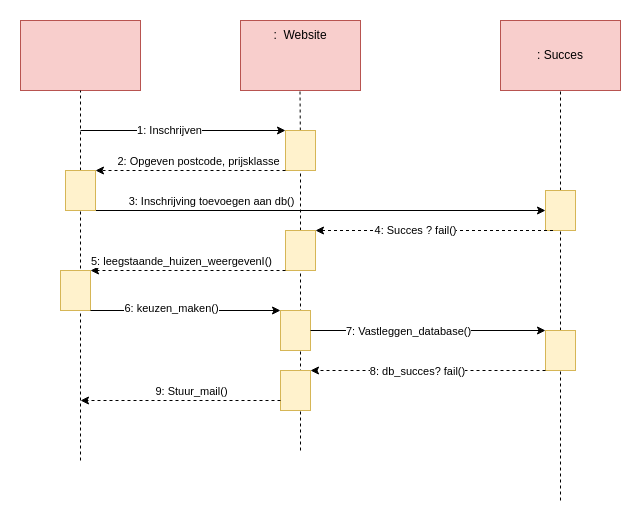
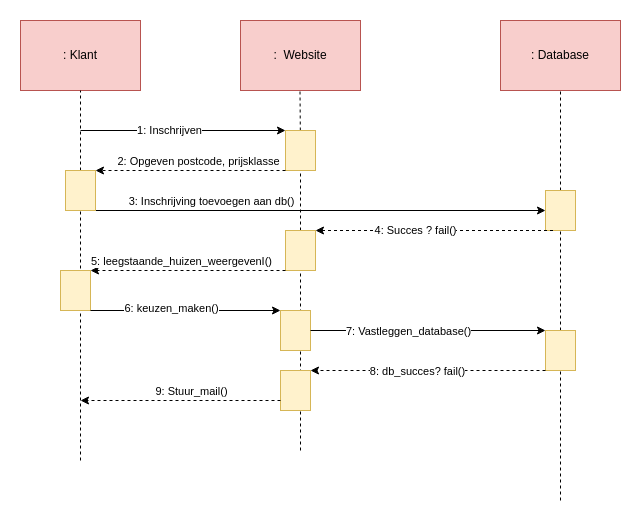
(301, 36) -> (301, 56)
none -> (81, 56)
(561, 56) -> (561, 56)
